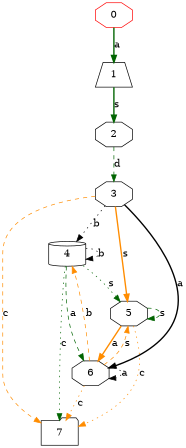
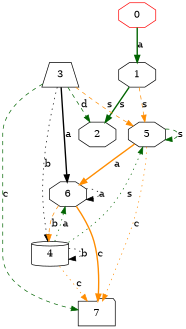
(114, 75) -> (137, 75)
(114, 161) -> (77, 102)
(114, 194) -> (60, 75)
(121, 250) -> (101, 106)
(3, 283) -> (3, 208)
(68, 311) -> (60, 227)
(60, 340) -> (71, 281)
(119, 351) -> (141, 101)
(77, 400) -> (96, 248)
